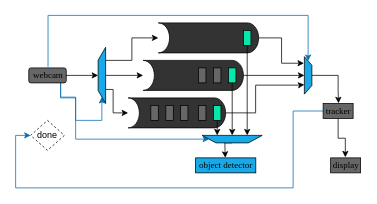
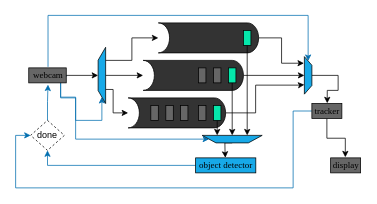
(47, 75) -> (47, 75)
none -> (47, 105)
(338, 111) -> (327, 111)
none -> (116, 165)
